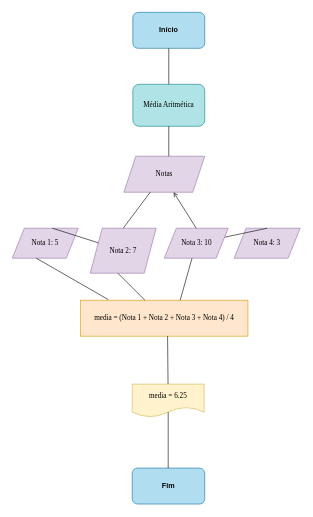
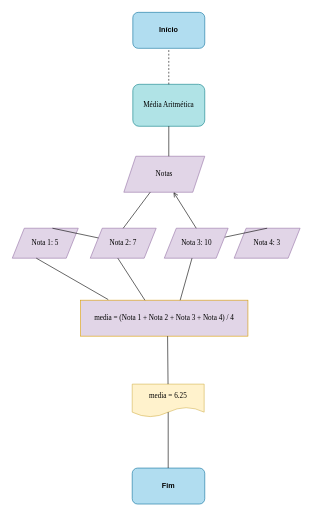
(169, 66) -> (169, 66)
(123, 251) -> (123, 243)
(164, 318) -> (164, 318)
